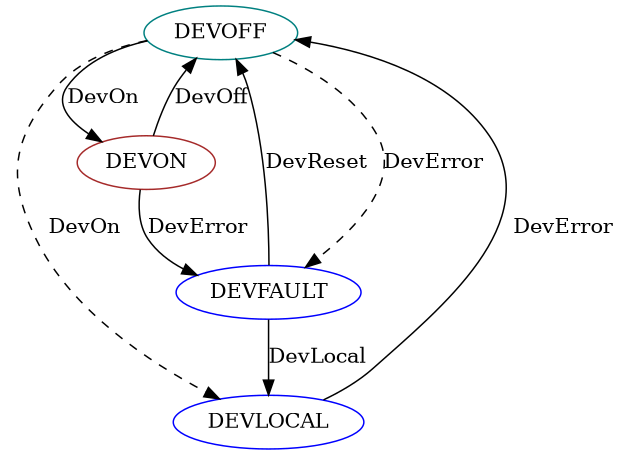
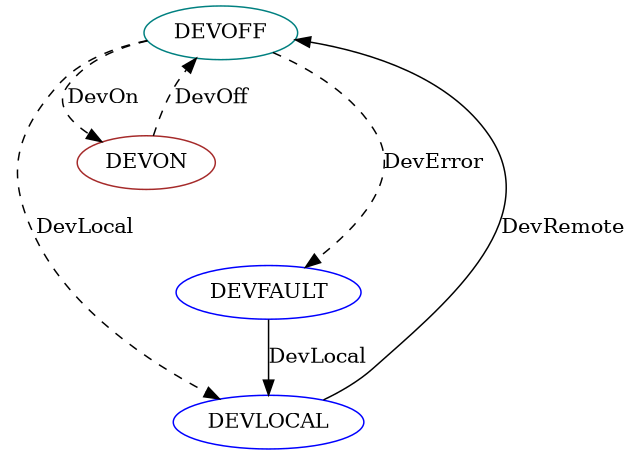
(65, 91) -> (65, 91)
(167, 101) -> (167, 101)
(263, 168) -> none
(85, 227) -> (85, 227)
(563, 227) -> (563, 227)
(147, 237) -> none
